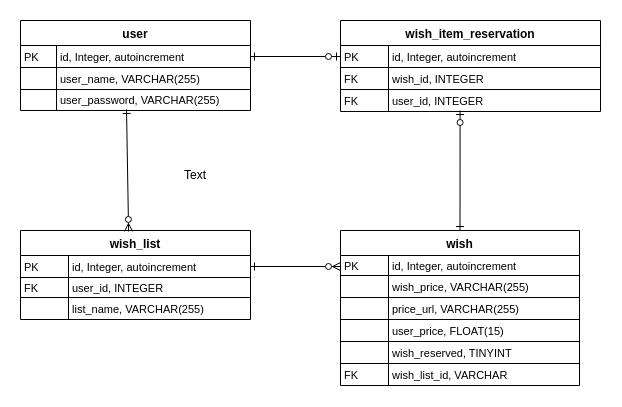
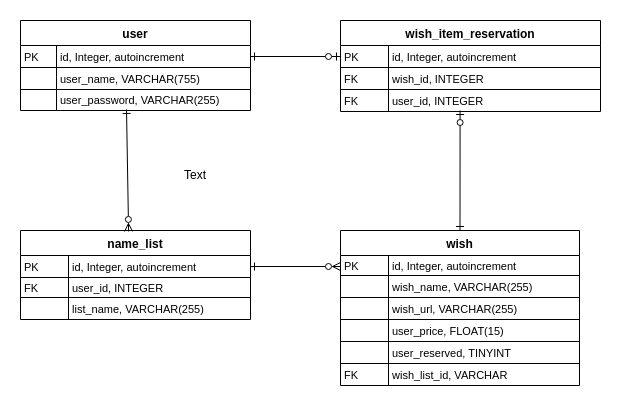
(128, 79) -> (128, 79)
(135, 244) -> (135, 244)
(460, 287) -> (459, 287)
(457, 309) -> (454, 309)
(455, 353) -> (457, 353)
